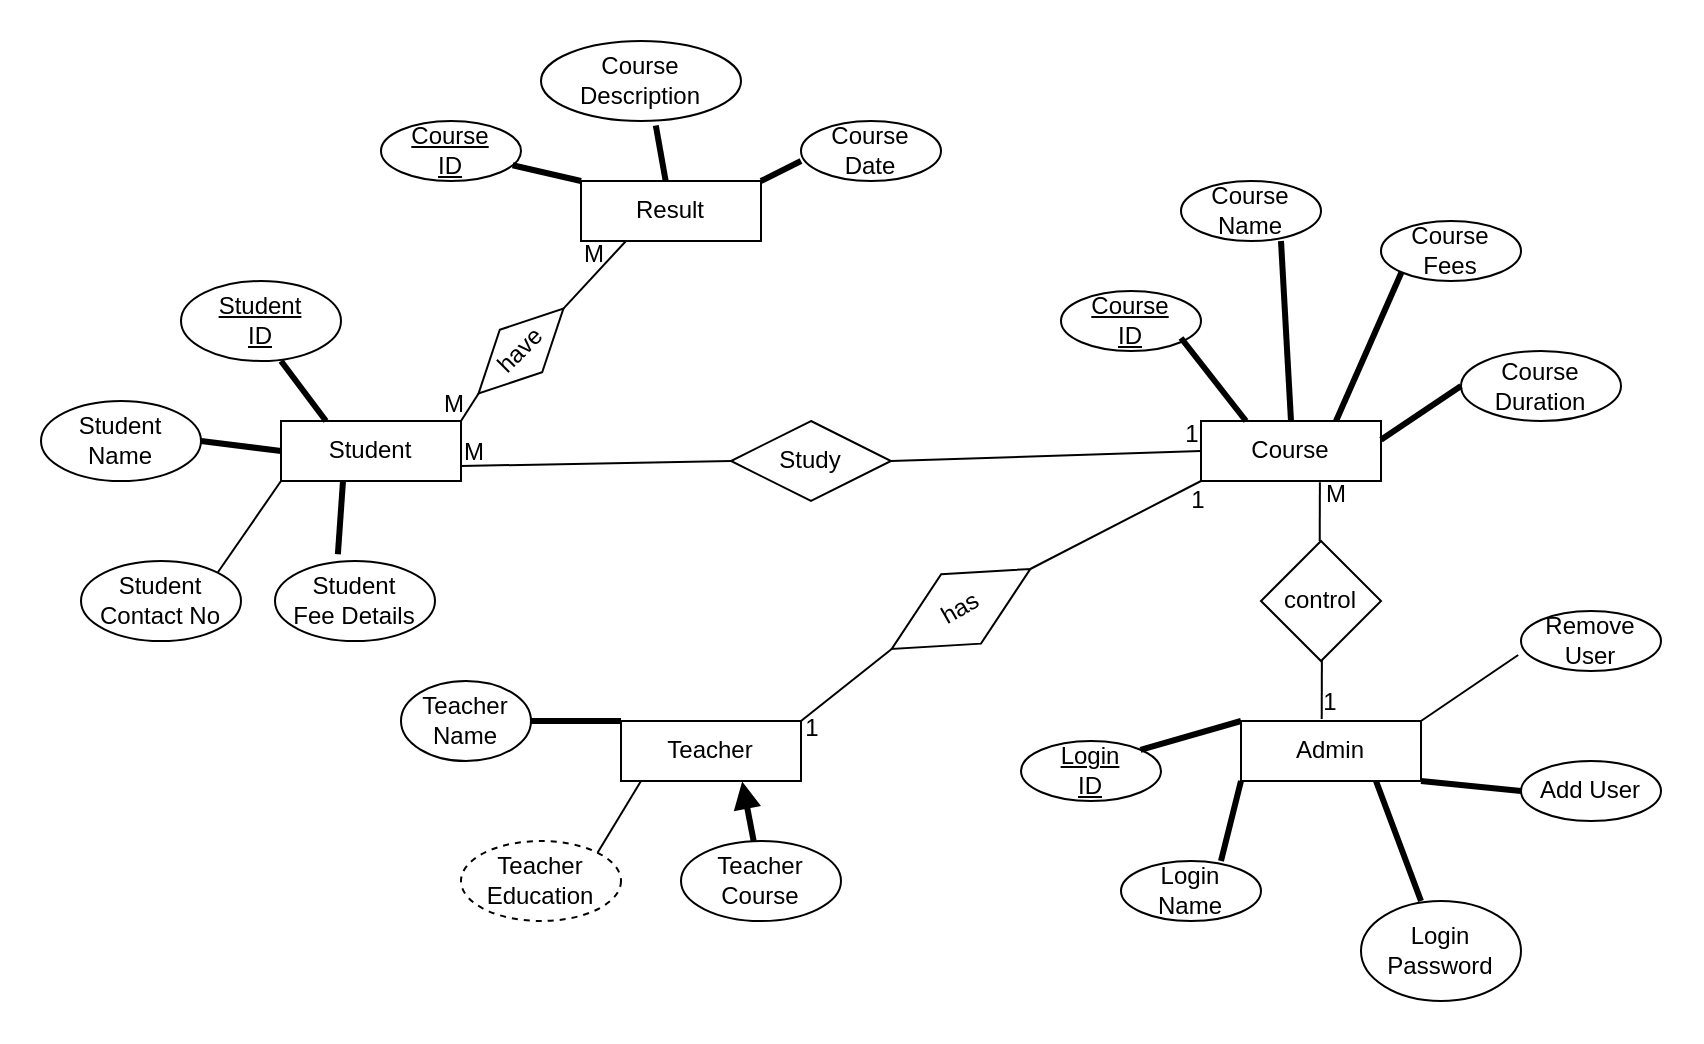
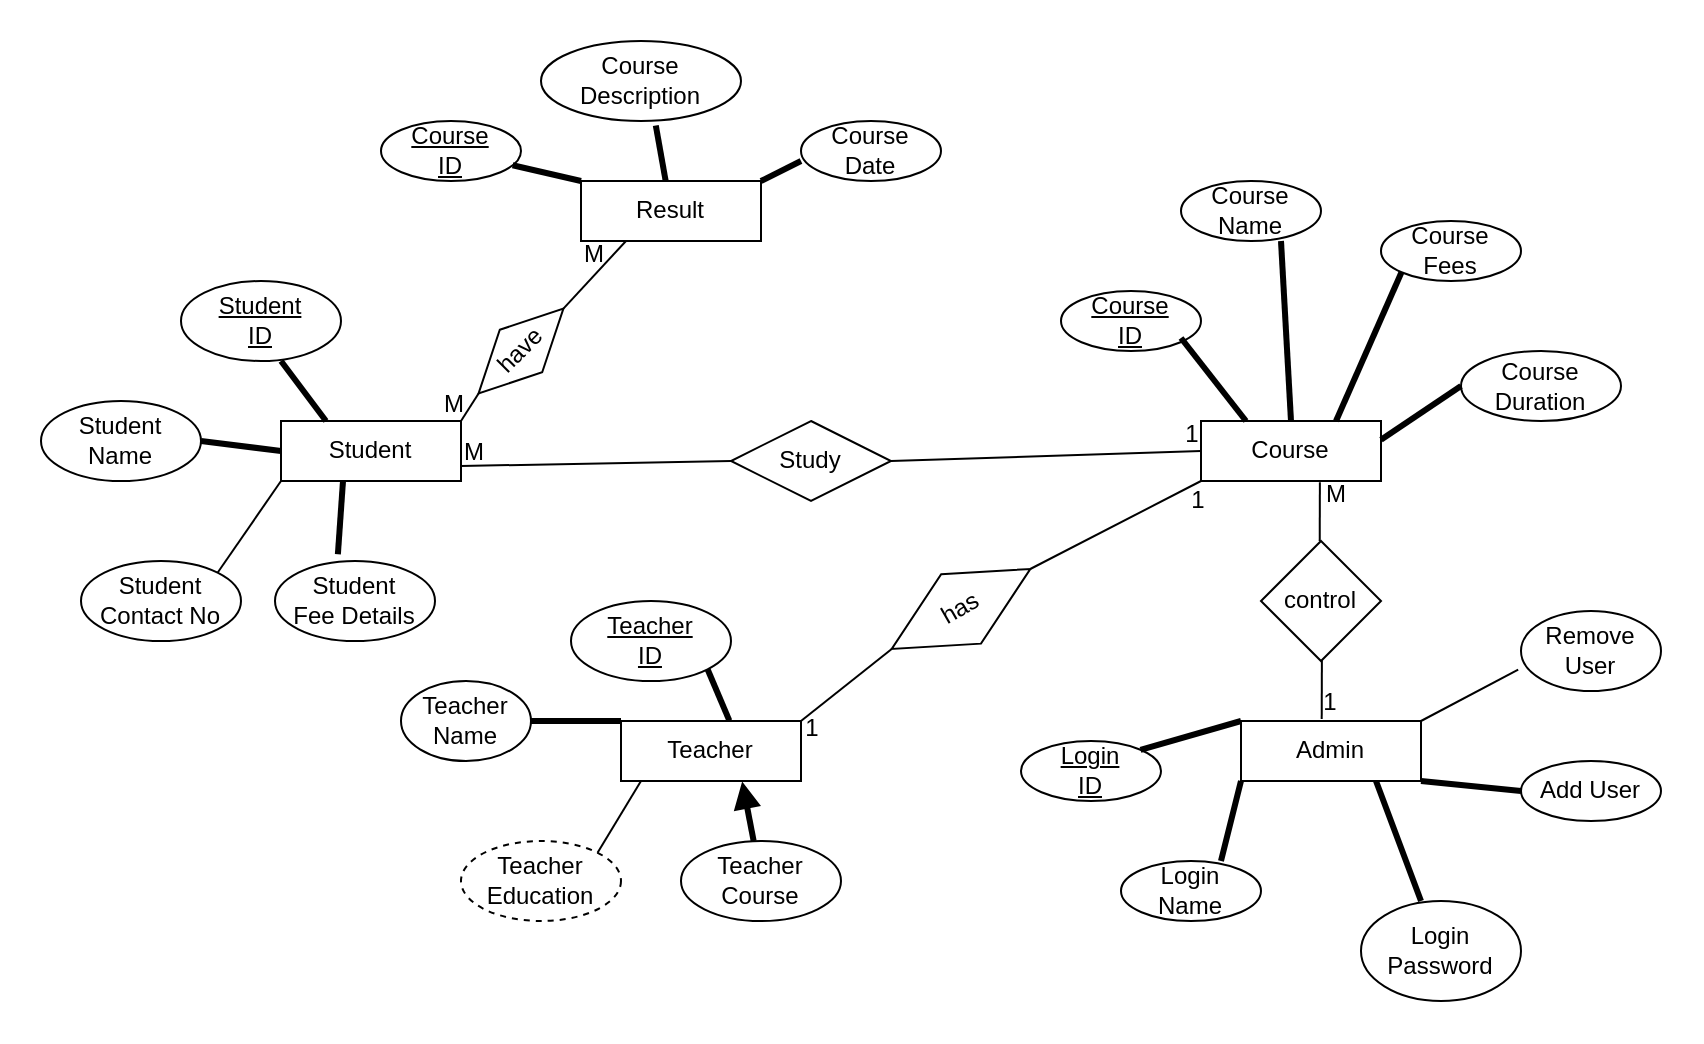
none -> (651, 641)
(1591, 641) -> (1591, 651)
none -> (719, 695)
